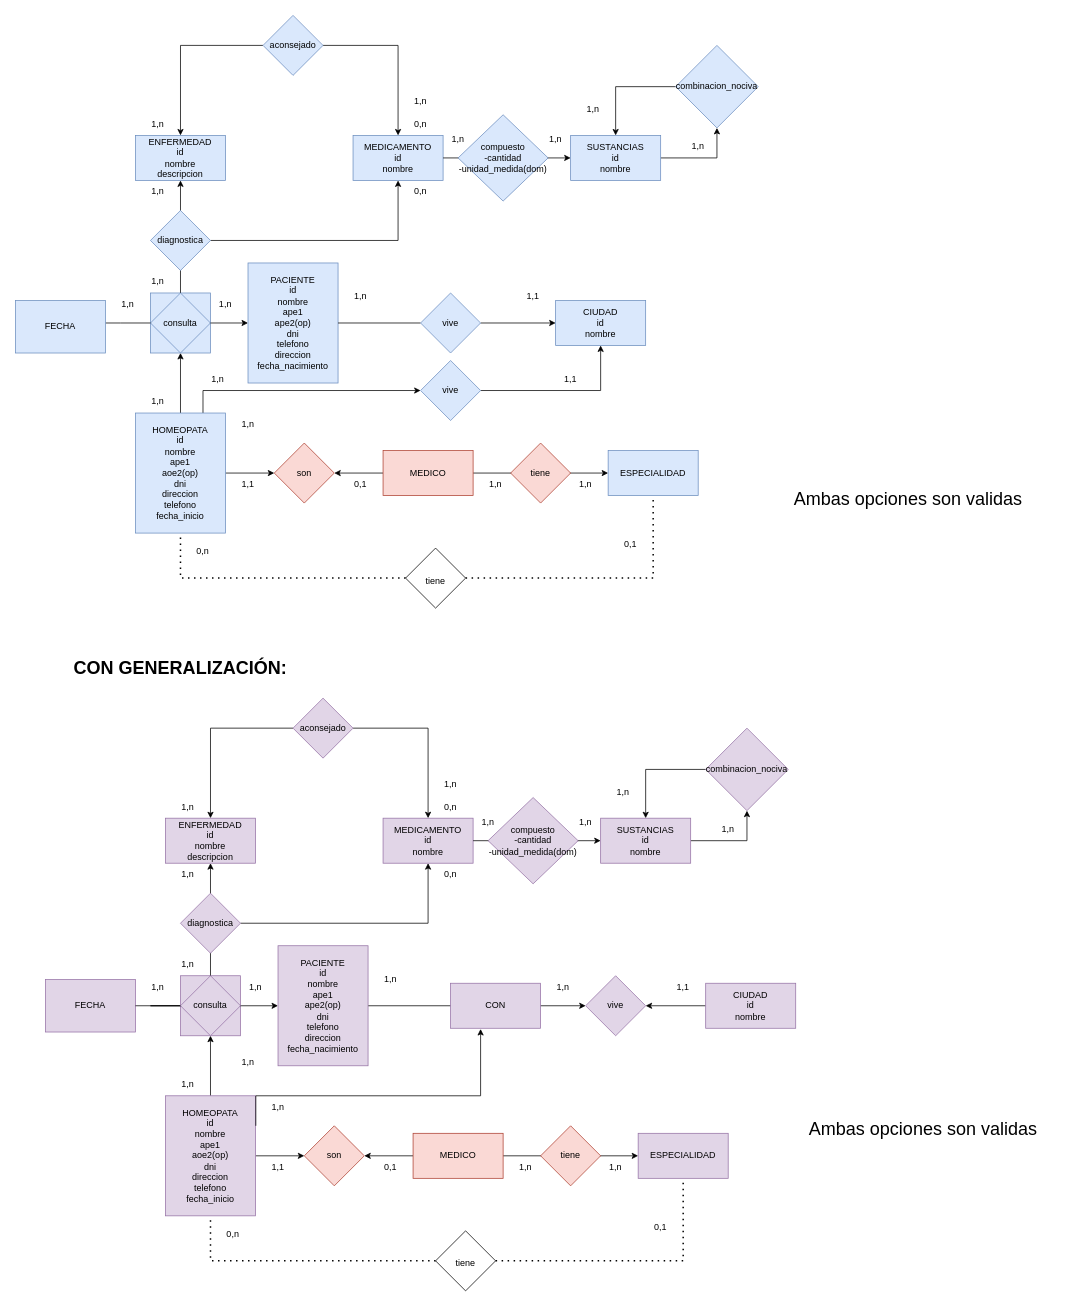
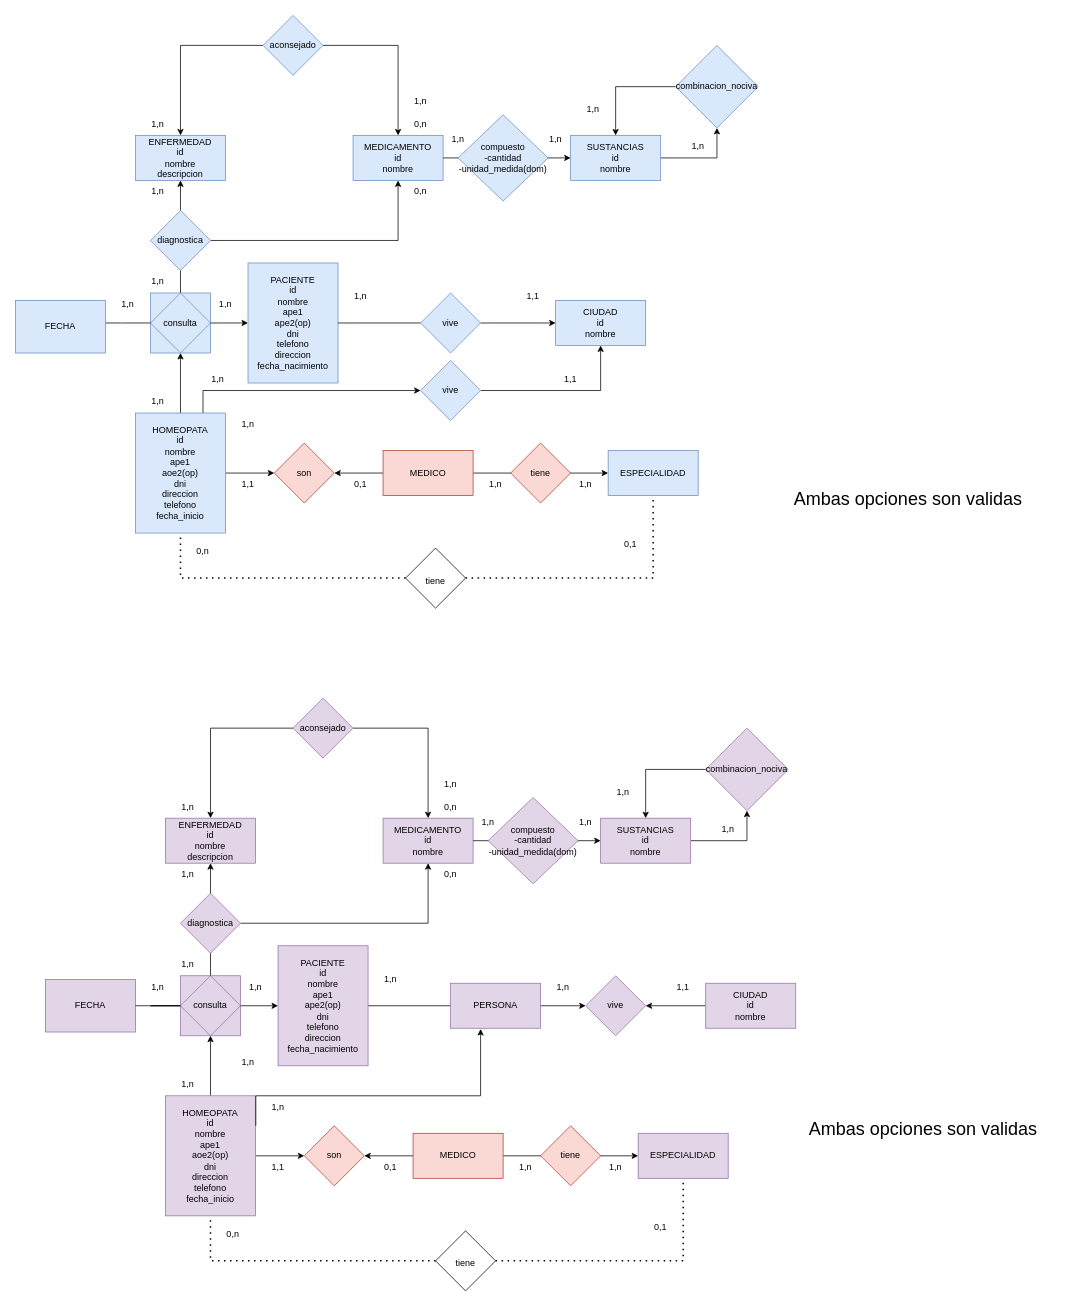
(180, 668) -> none
(495, 1005) -> (495, 1005)
